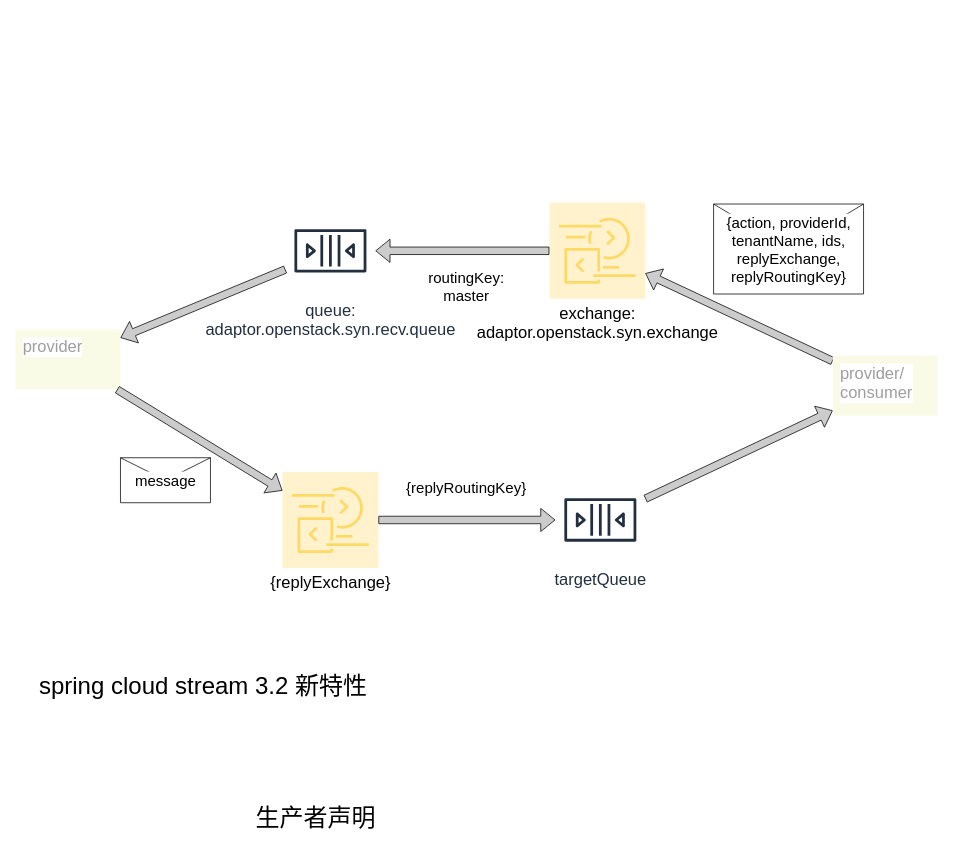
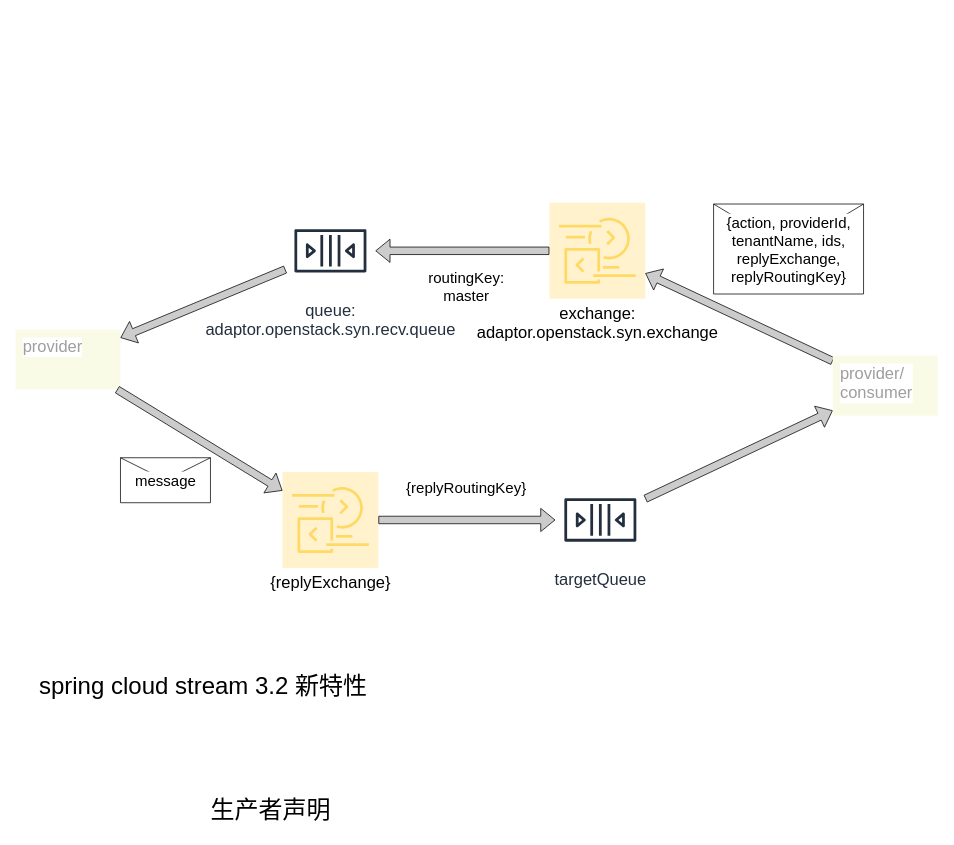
(315, 818) -> (270, 810)
